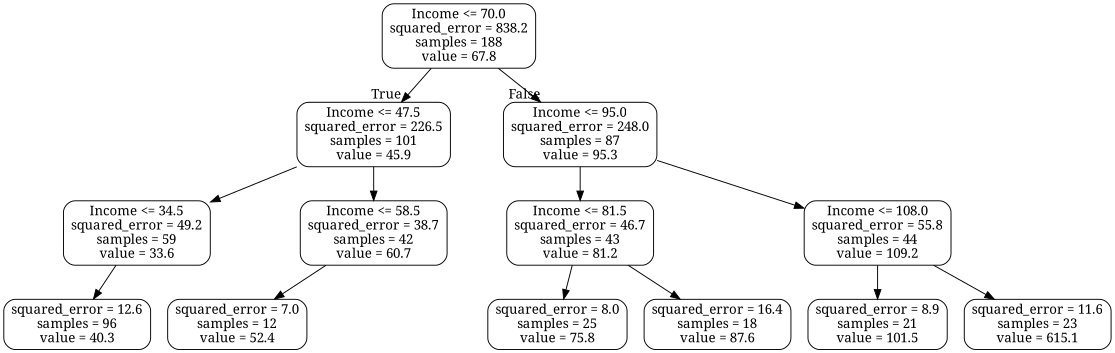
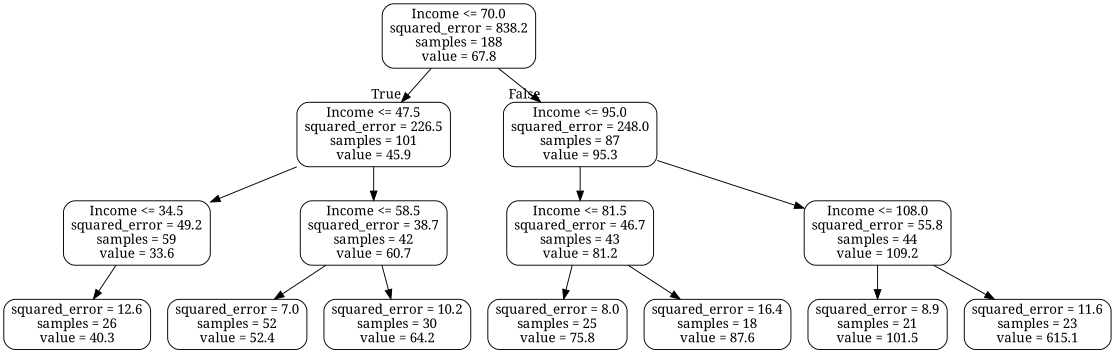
(77, 324) -> (77, 324)
(237, 324) -> (237, 324)
none -> (397, 324)
